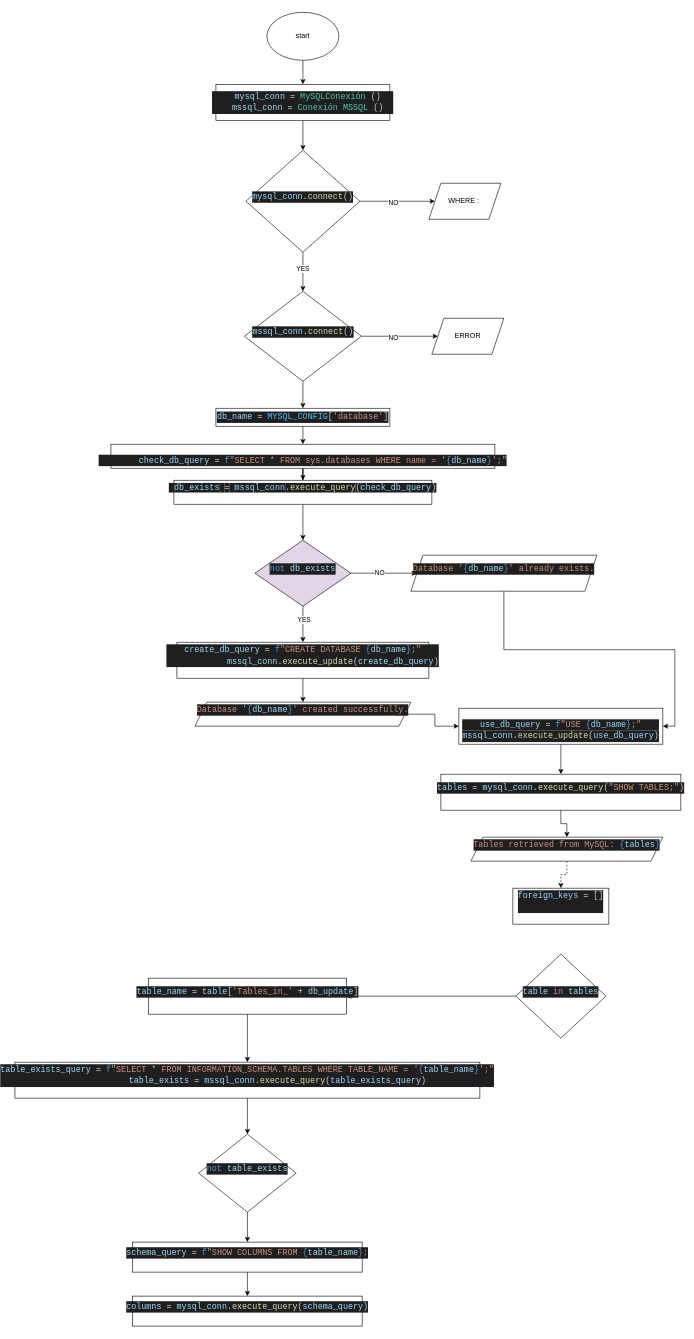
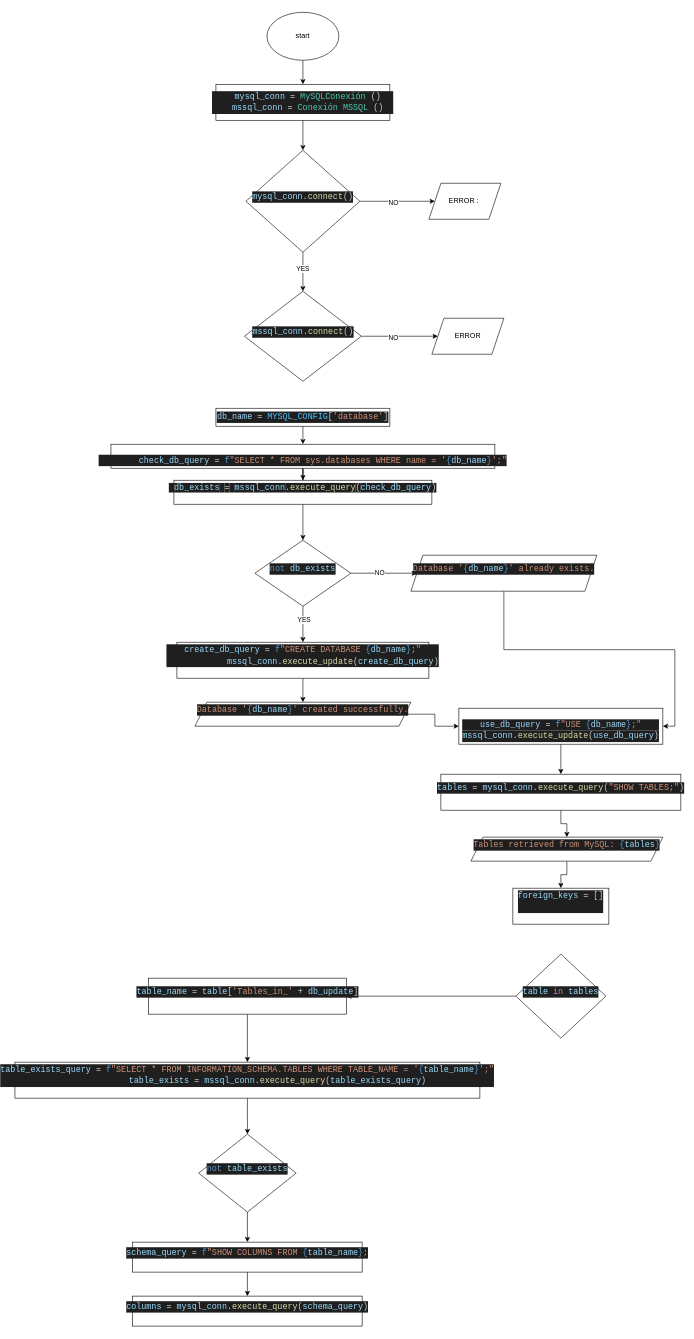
(465, 201) -> (465, 201)
(303, 402) -> none
(303, 573) -> (303, 573)
(566, 875) -> (566, 875)
